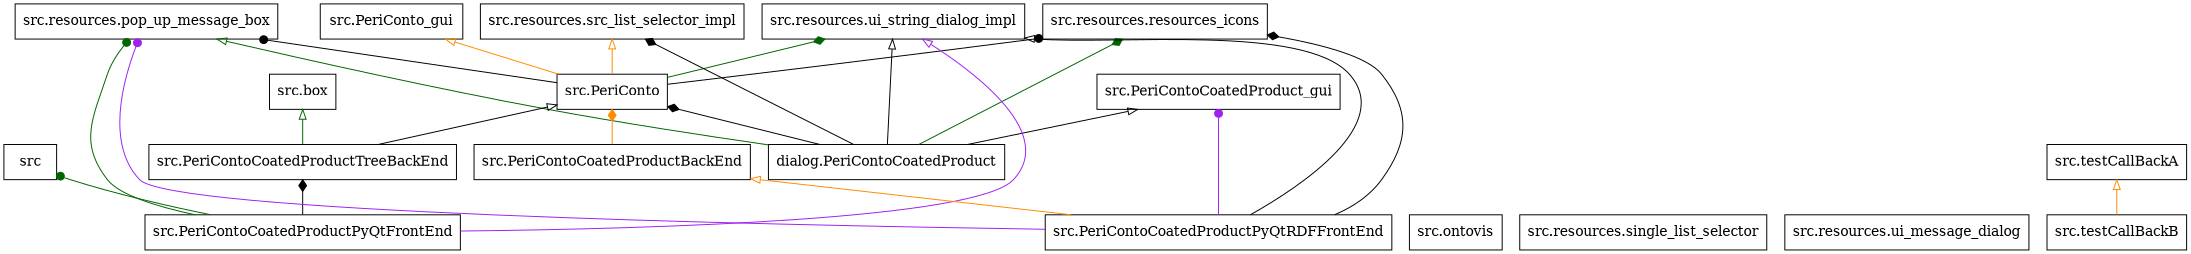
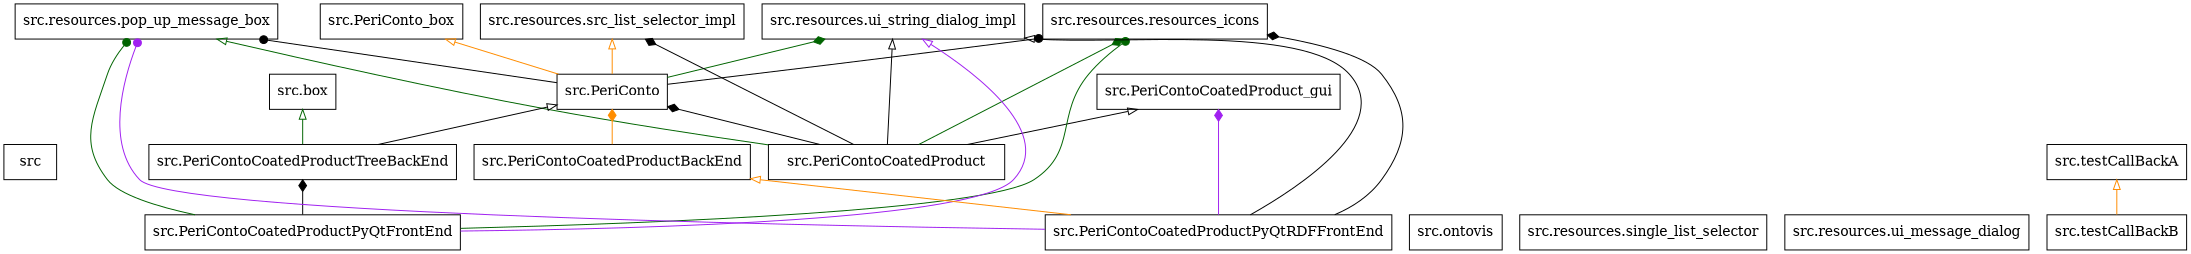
(392, 21) -> (392, 21)
(887, 162) -> (887, 162)
(1219, 166) -> (1219, 166)
(111, 192) -> (1016, 186)
